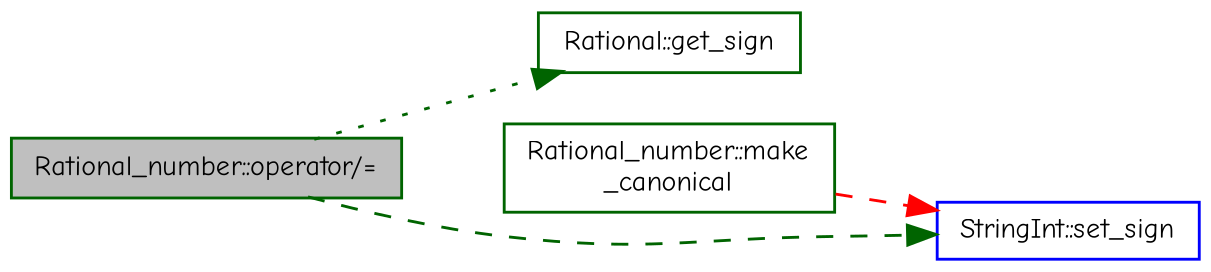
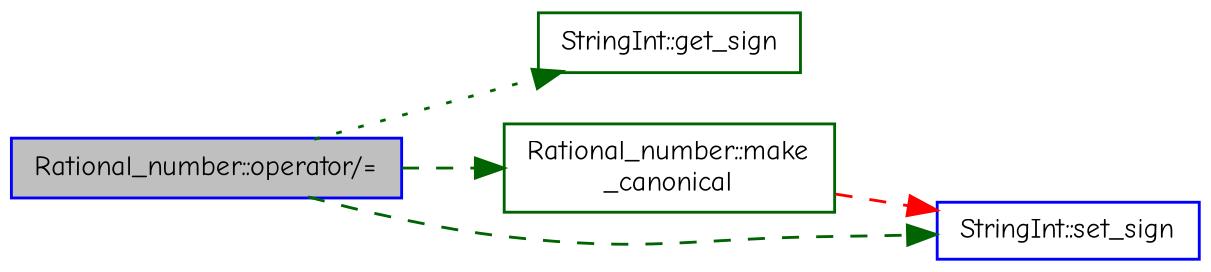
(669, 43) -> (669, 43)
(207, 168) -> (207, 168)
none -> (438, 168)
